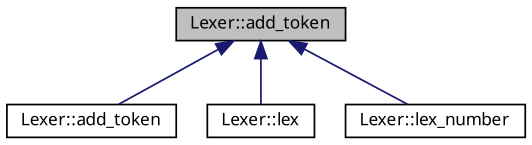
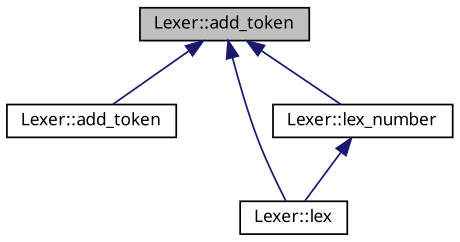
none -> (323, 177)
